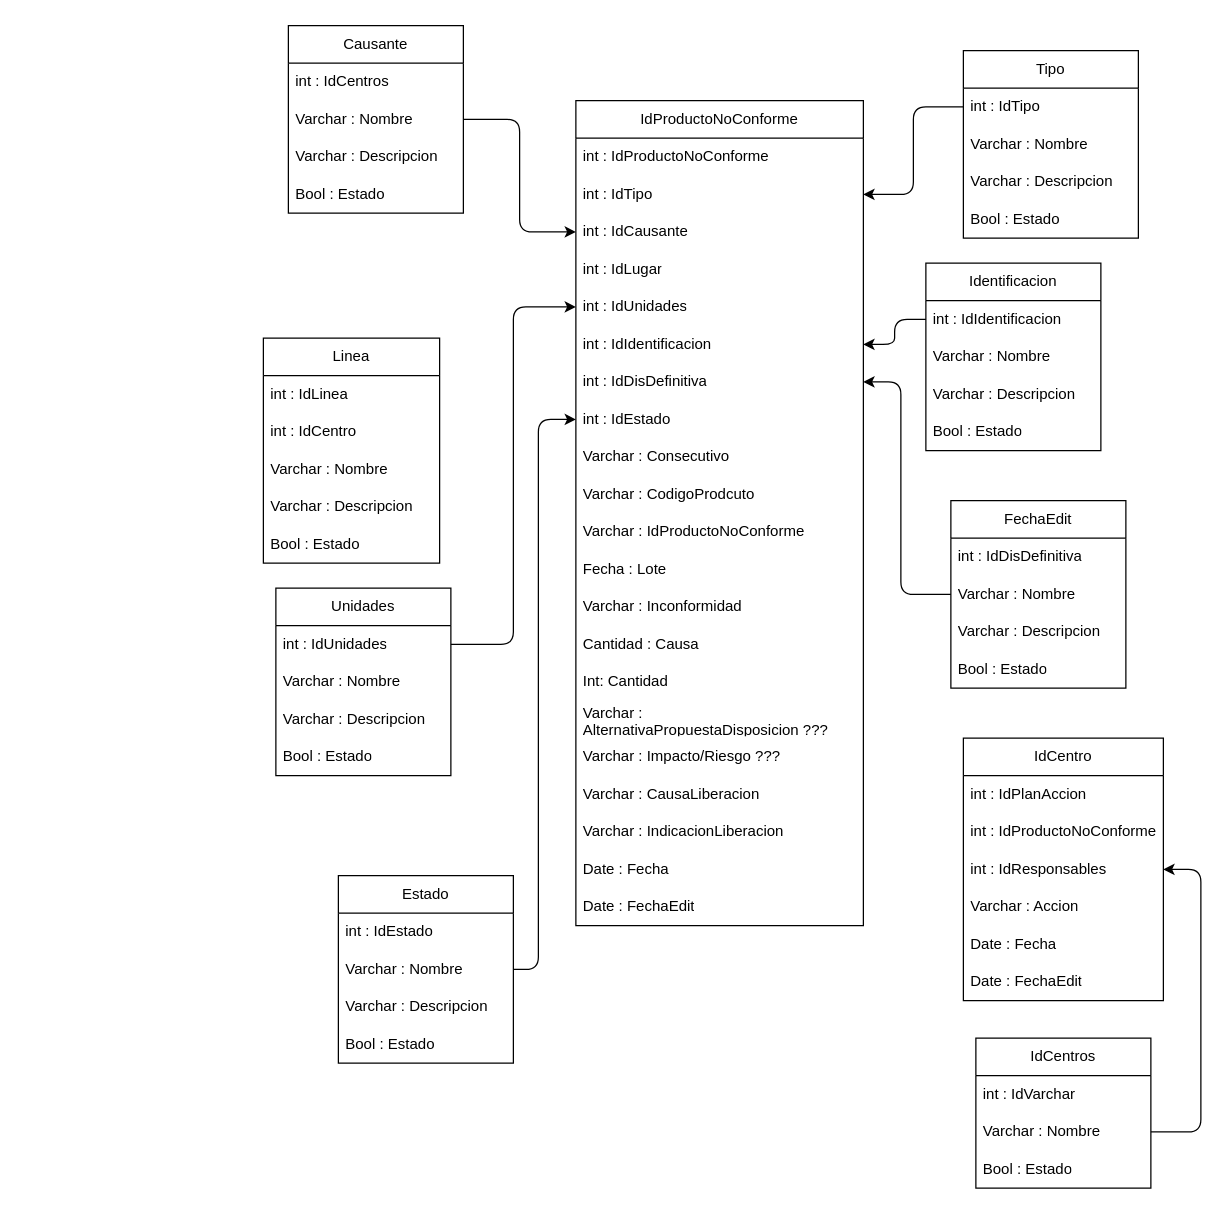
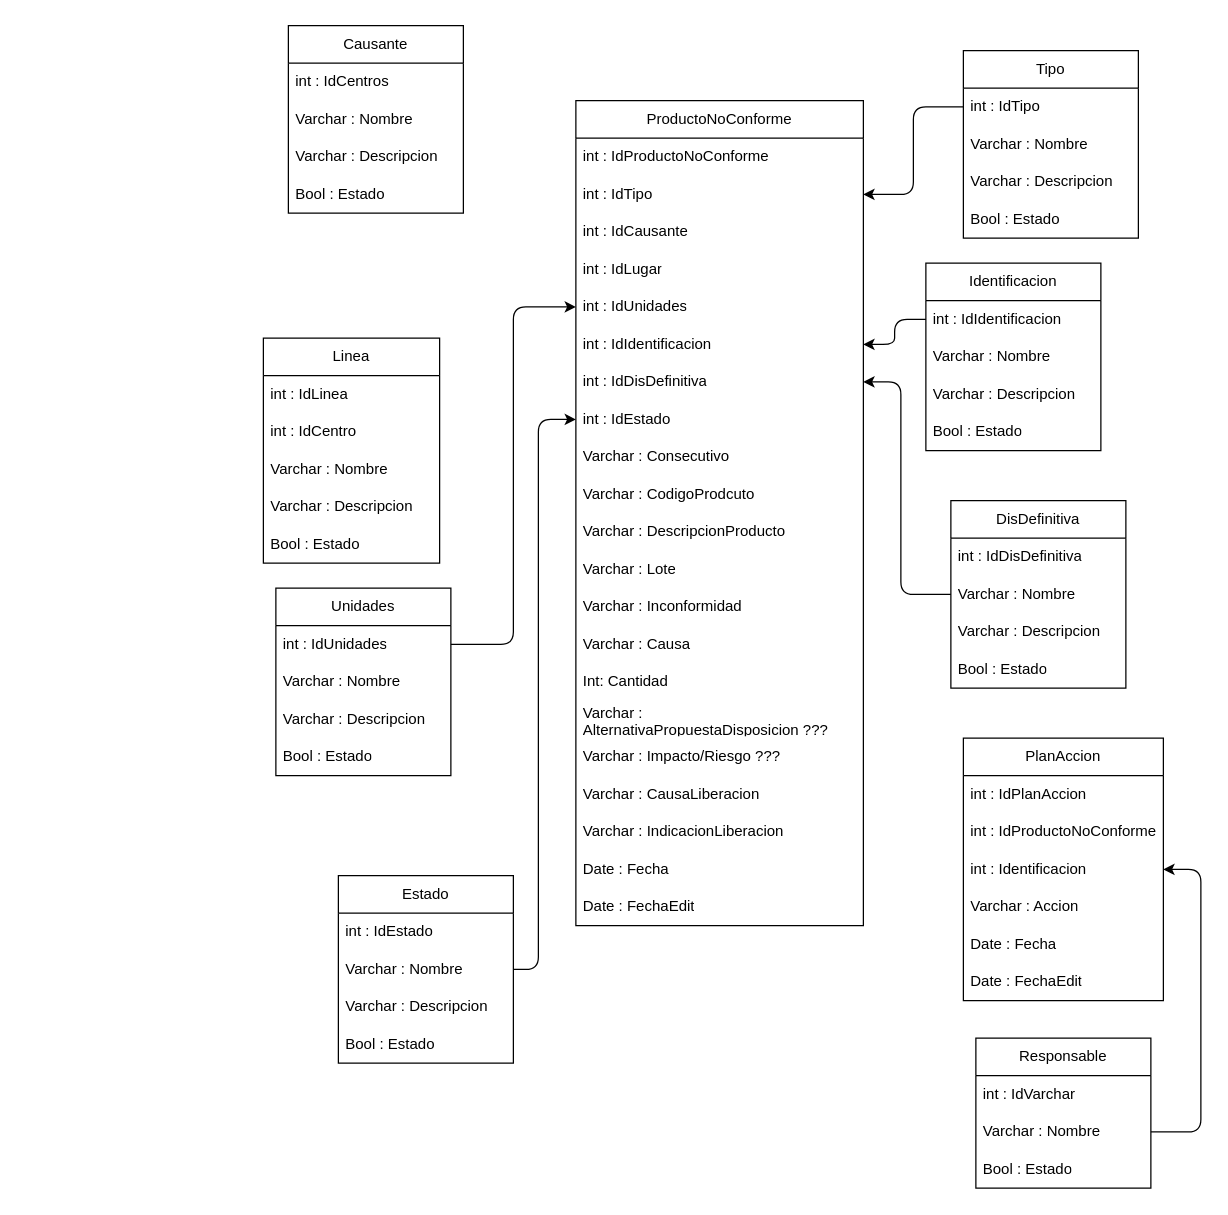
(719, 119) -> (719, 119)
(519, 172) -> none
(1038, 519) -> (1038, 519)
(703, 532) -> (695, 532)
(628, 569) -> (636, 569)
(644, 644) -> (642, 644)
(1063, 757) -> (1063, 757)
(1045, 869) -> (1041, 869)
(1063, 1057) -> (1063, 1057)
